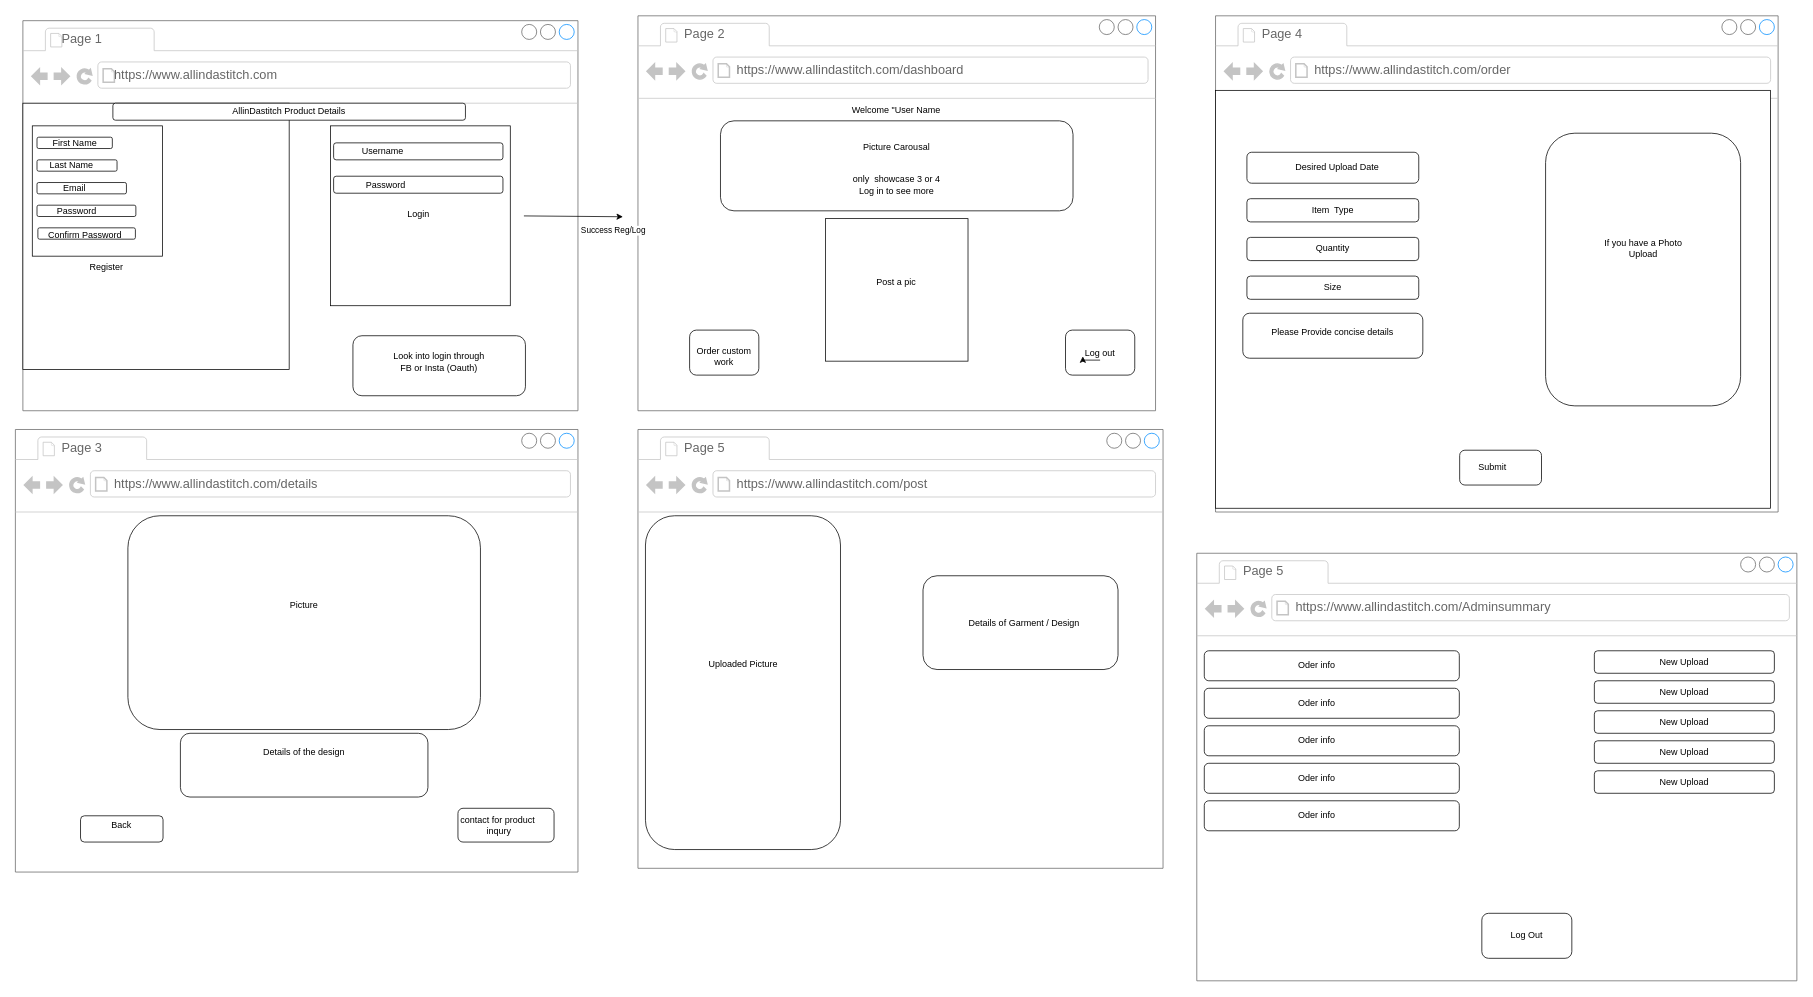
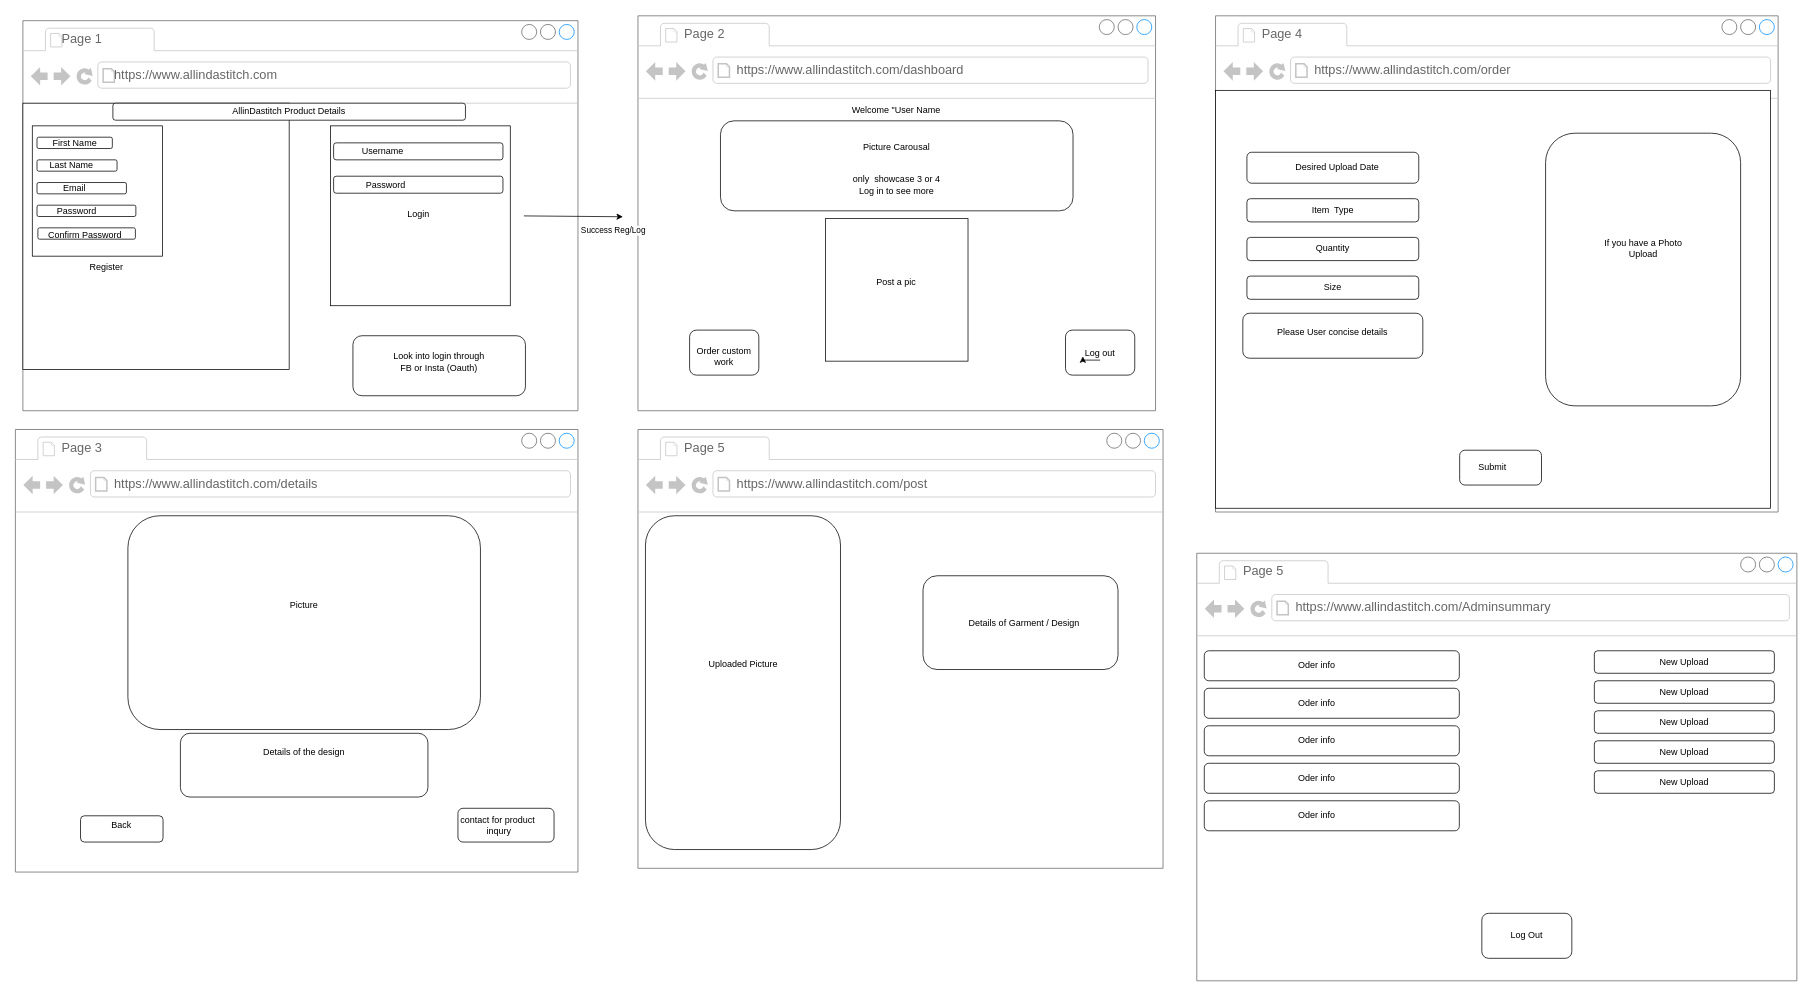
(1332, 332) -> (1332, 332)
